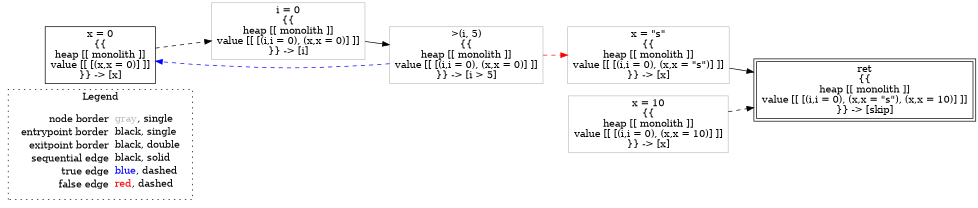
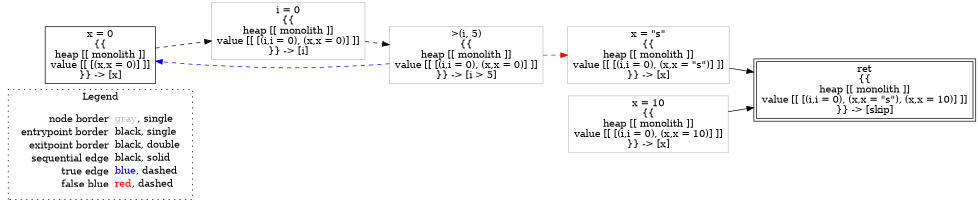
(374, 43) -> (374, 43)
(738, 110) -> (738, 110)
(85, 185) -> (87, 185)
